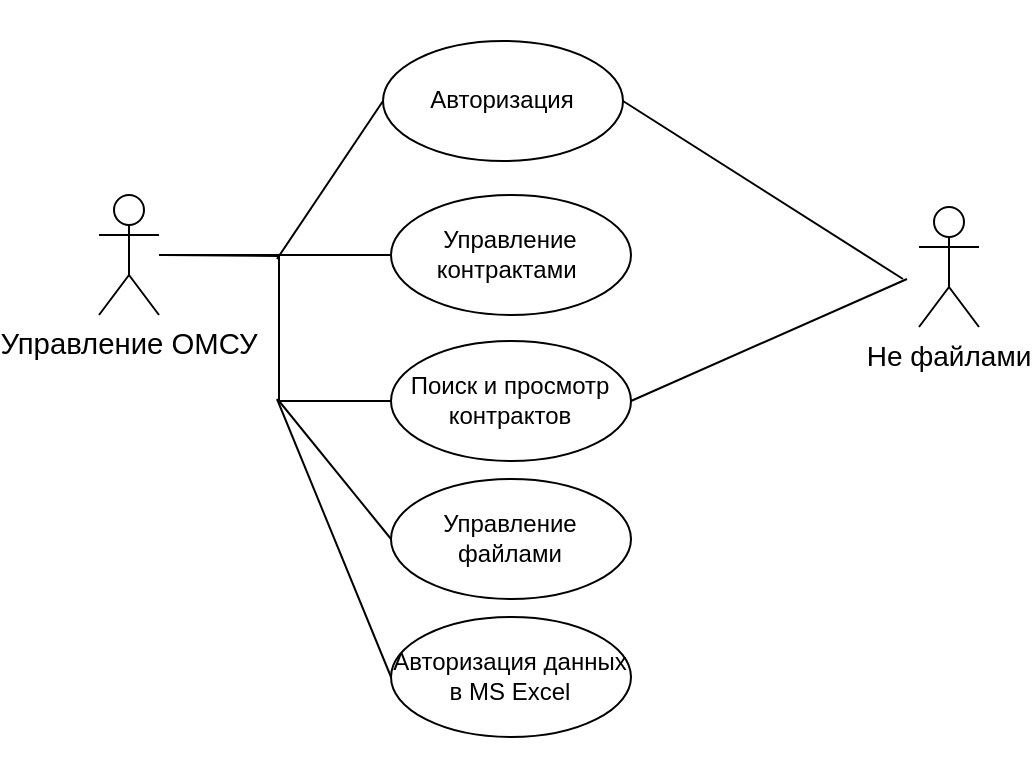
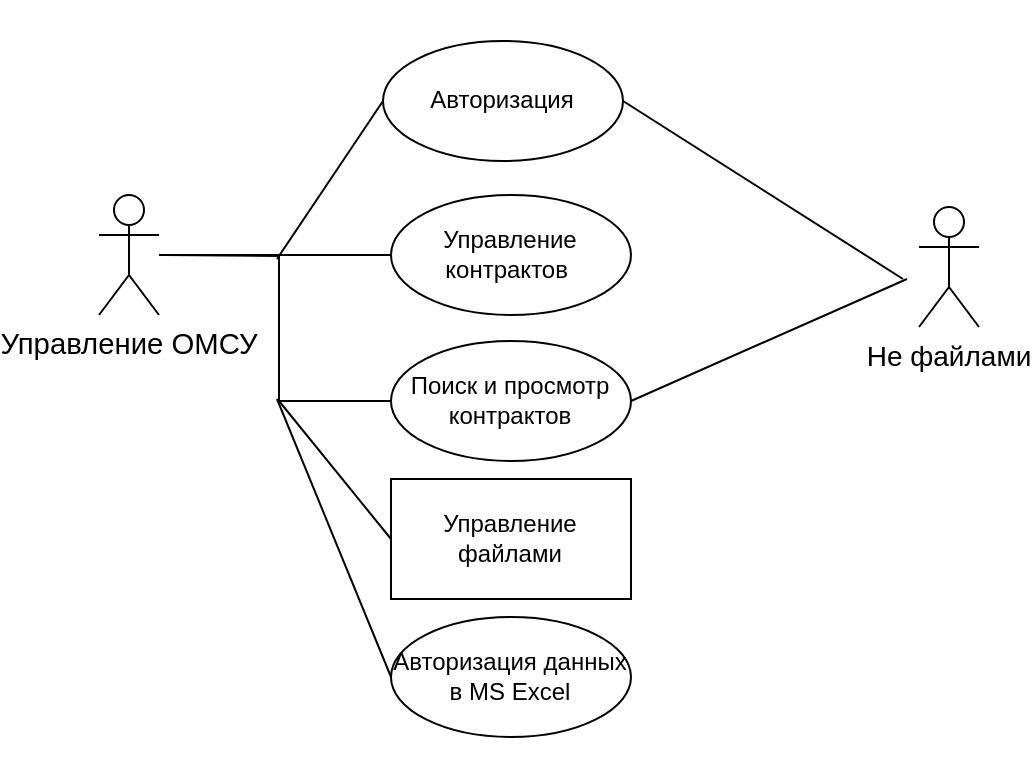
(511, 255) -> (511, 255)
(511, 539) -> (511, 539)
